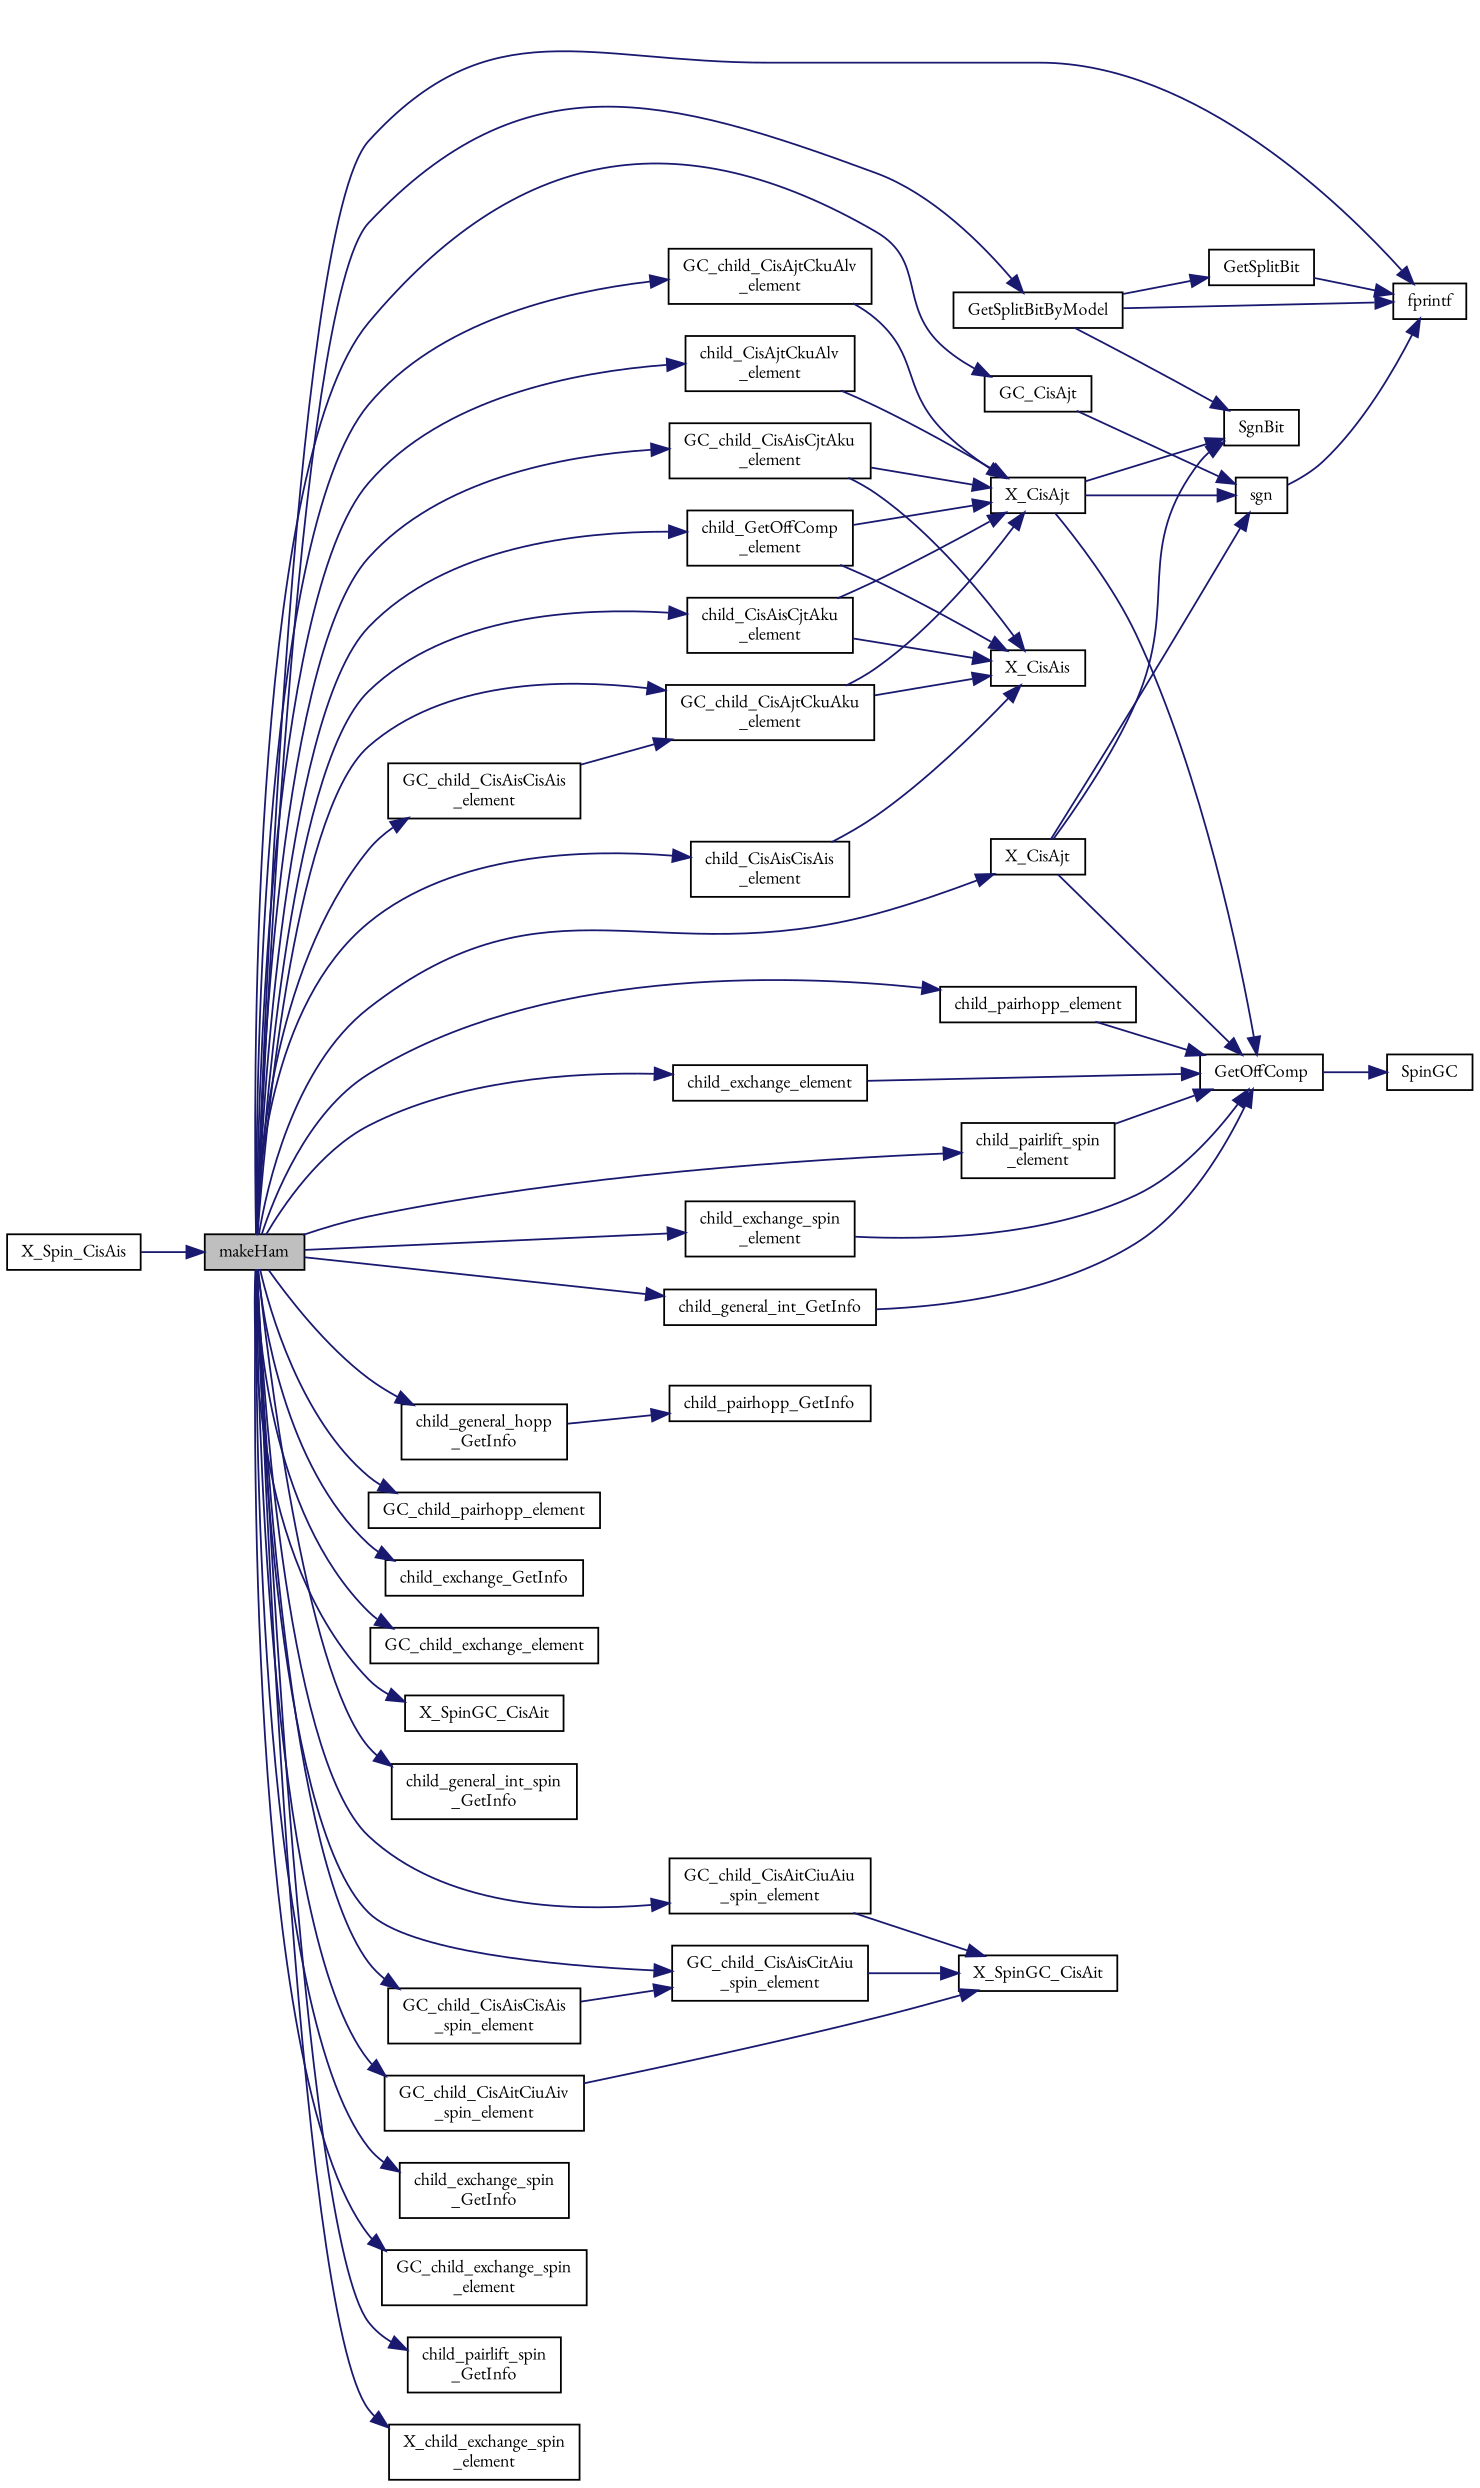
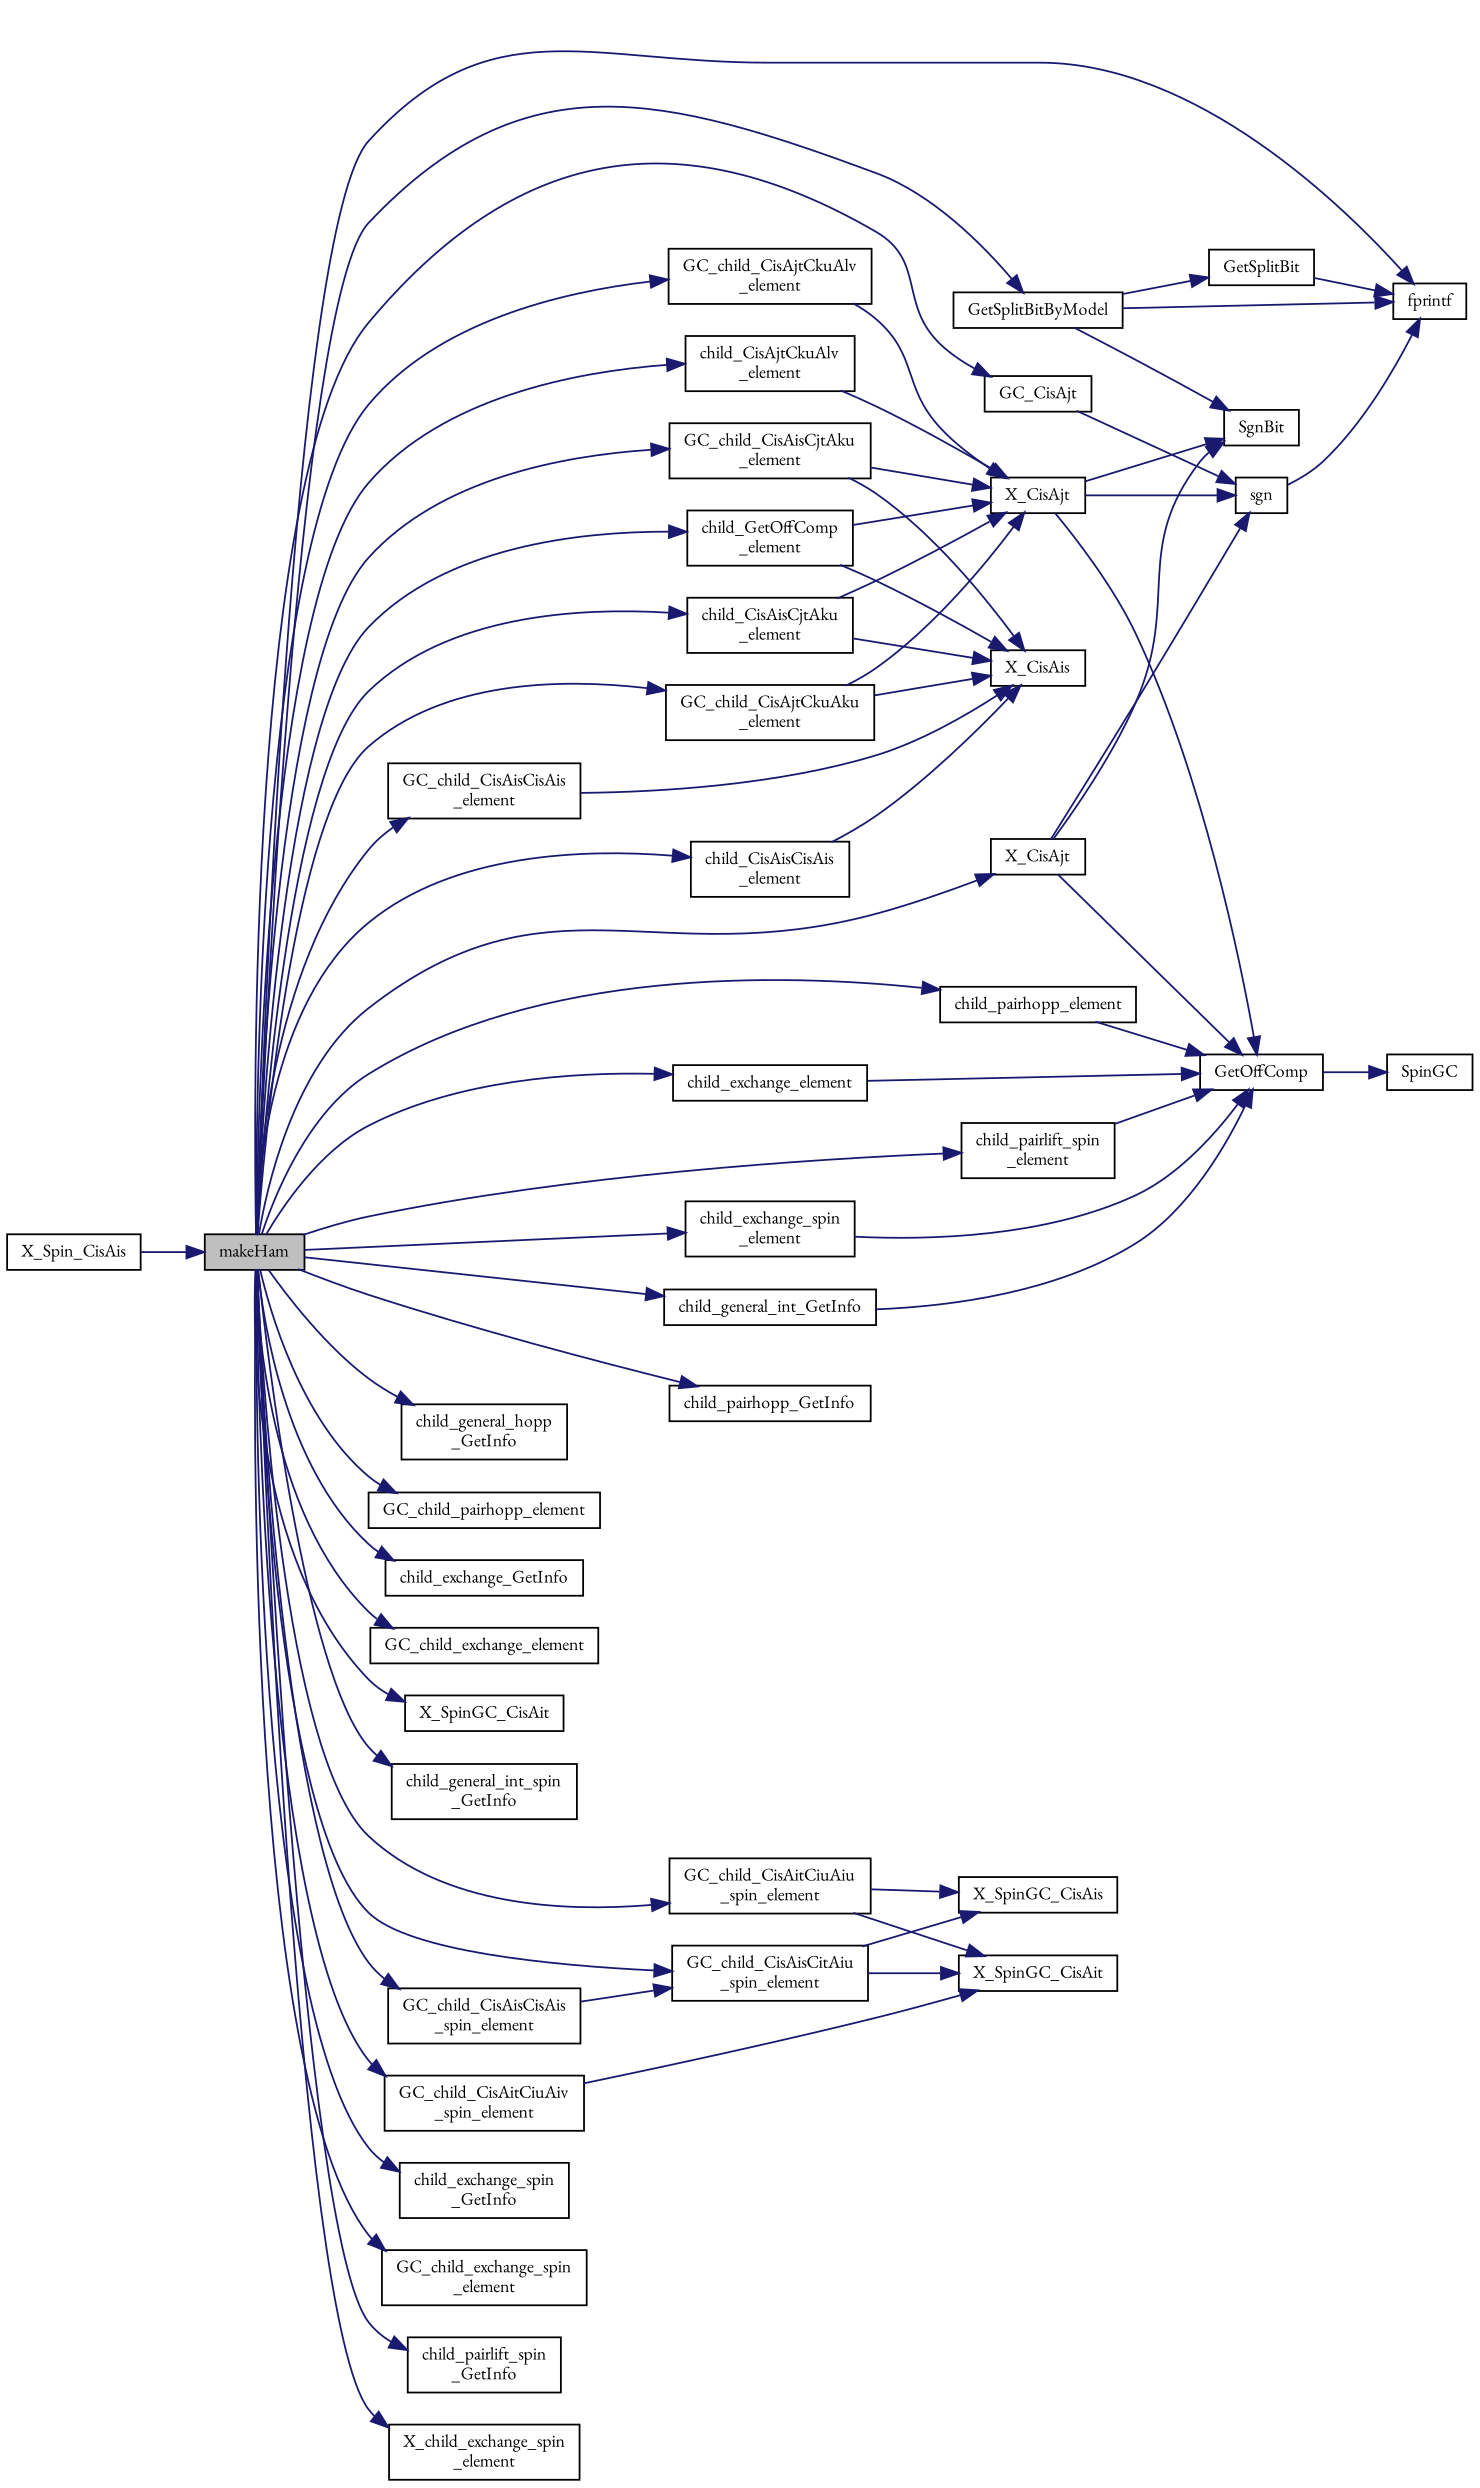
(618, 754) -> (797, 774)
(609, 1419) -> (487, 1331)
none -> (1038, 1895)
